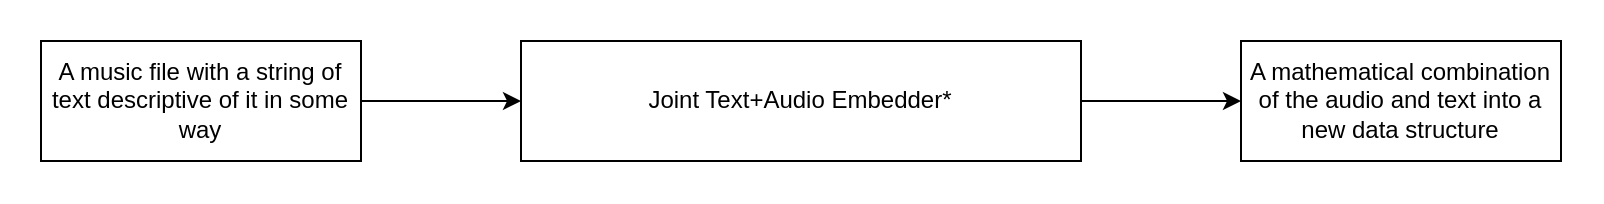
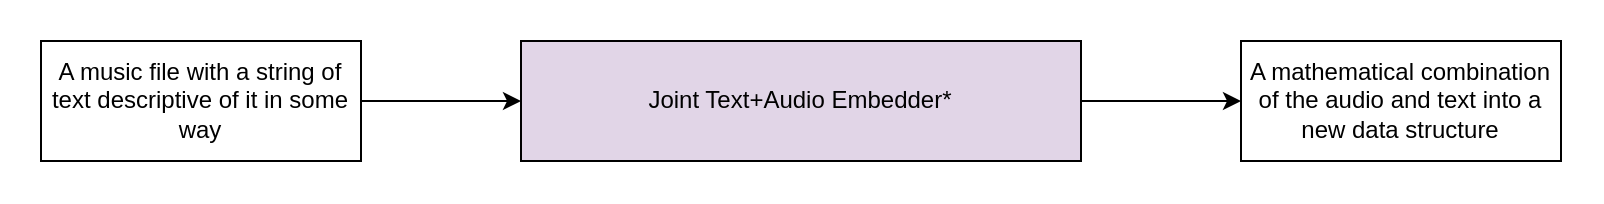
(801, 101) -> (801, 101)
